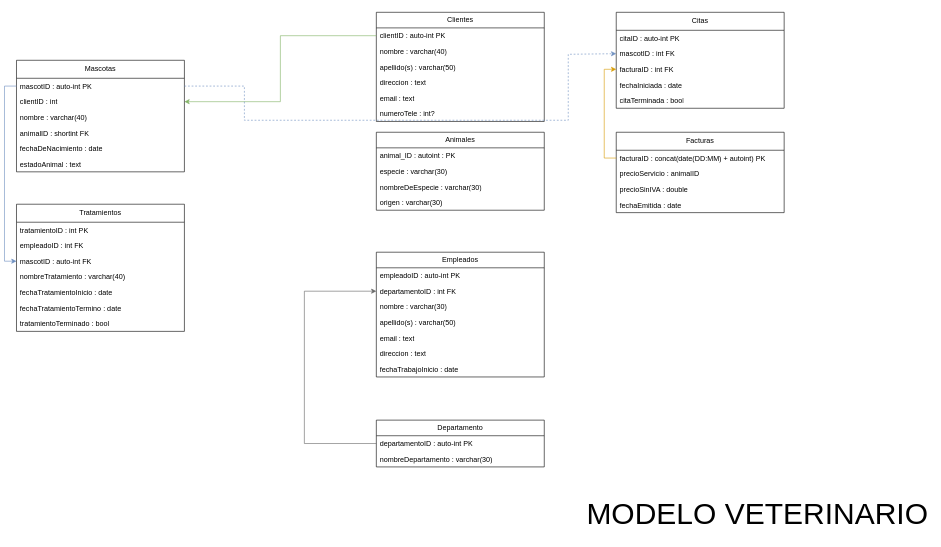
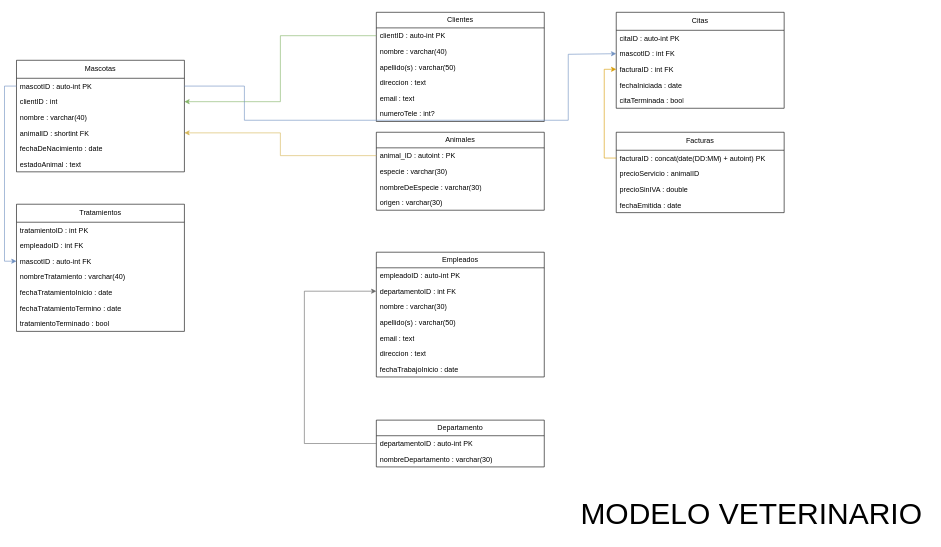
(414, 120) -> (414, 120)
none -> (317, 156)
(758, 513) -> (752, 513)
